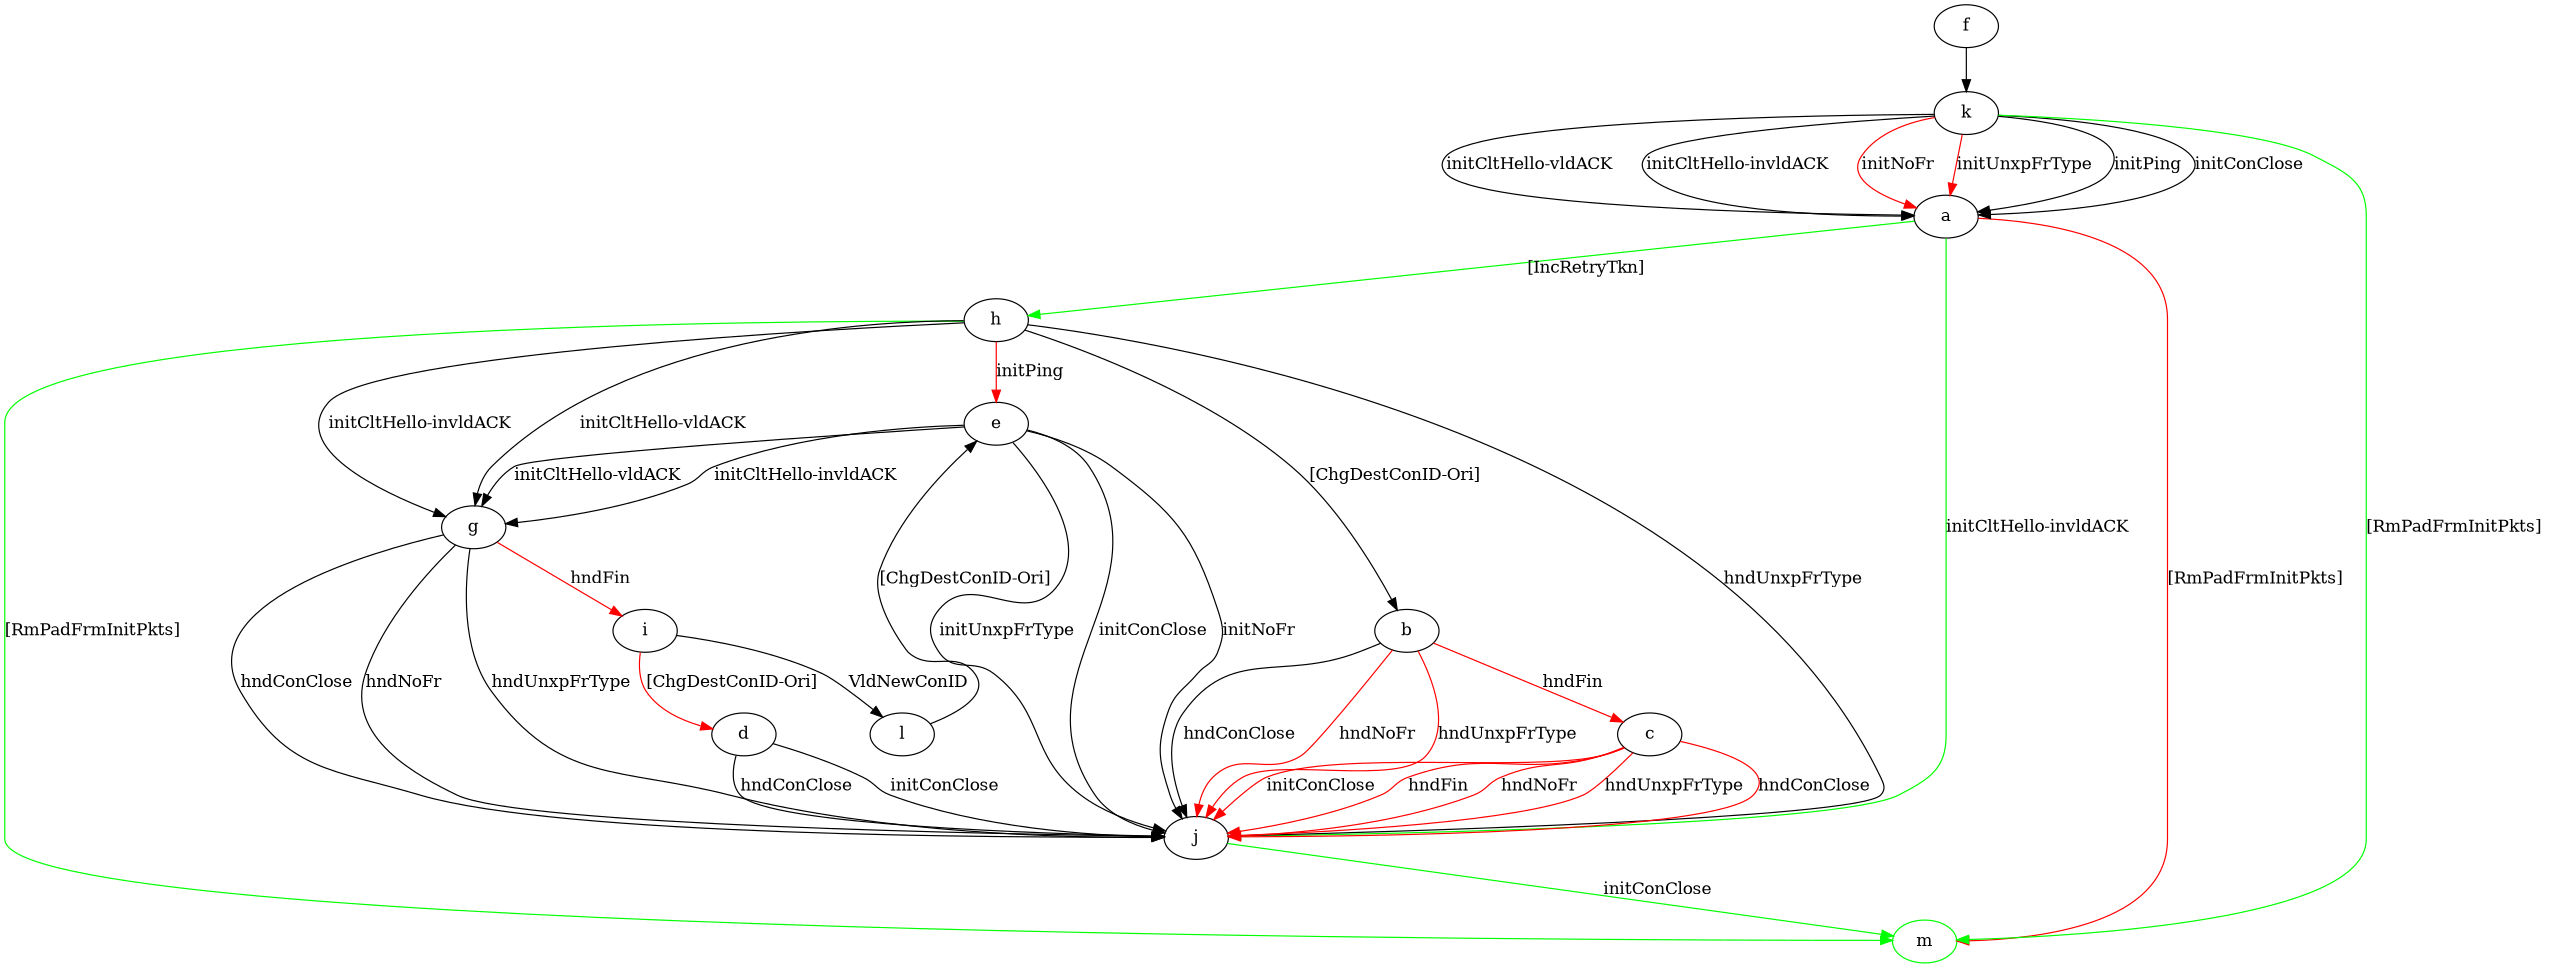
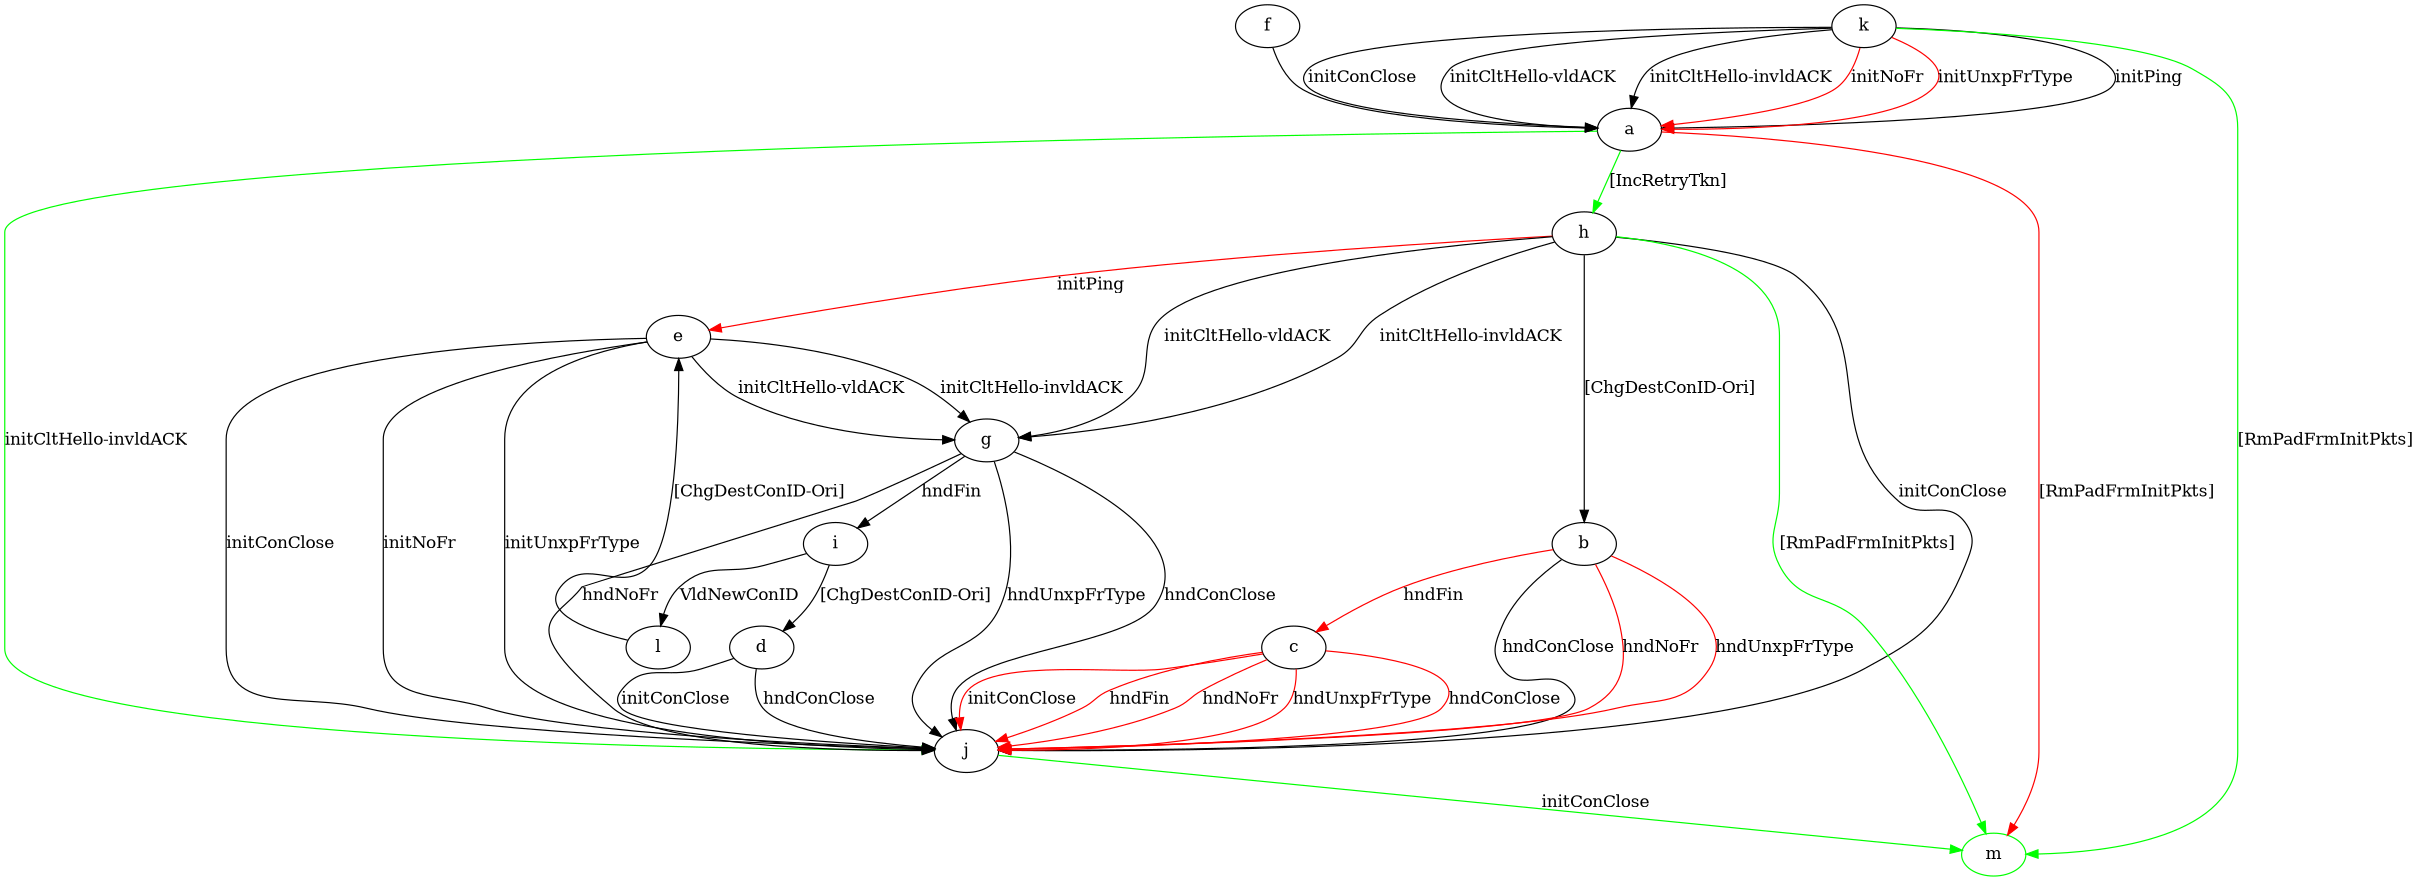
(1966, 64) -> (1416, 117)
(554, 576) -> (916, 489)
(1796, 579) -> (1956, 492)
(654, 701) -> (815, 596)
